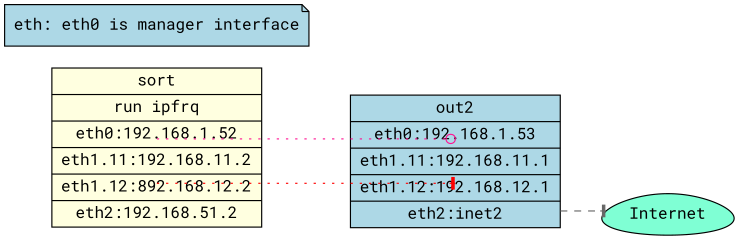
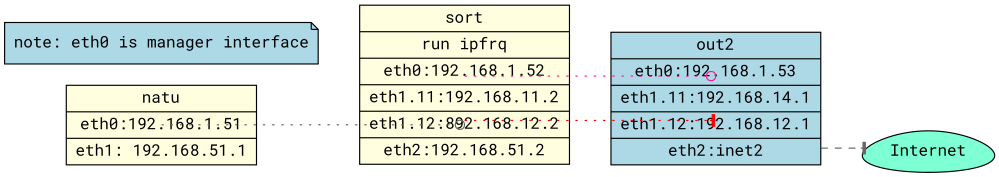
(157, 25) -> (161, 43)
none -> (161, 125)
(455, 161) -> (716, 98)
